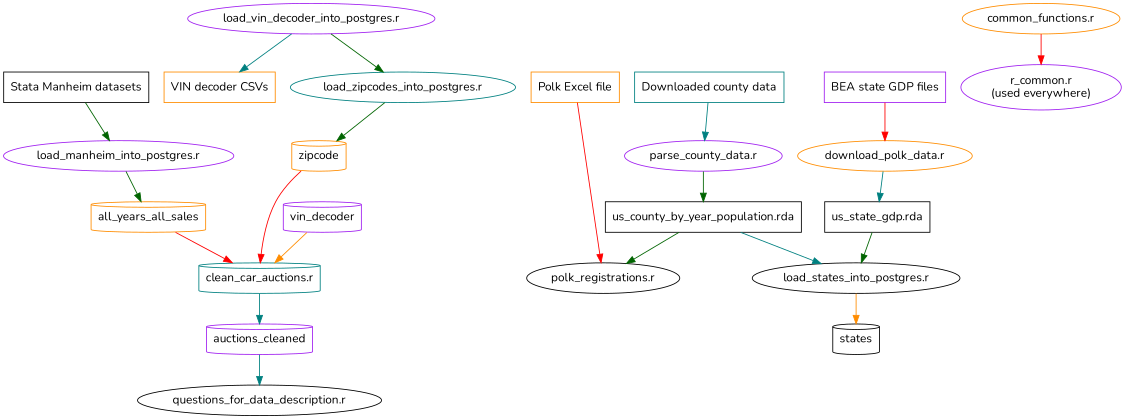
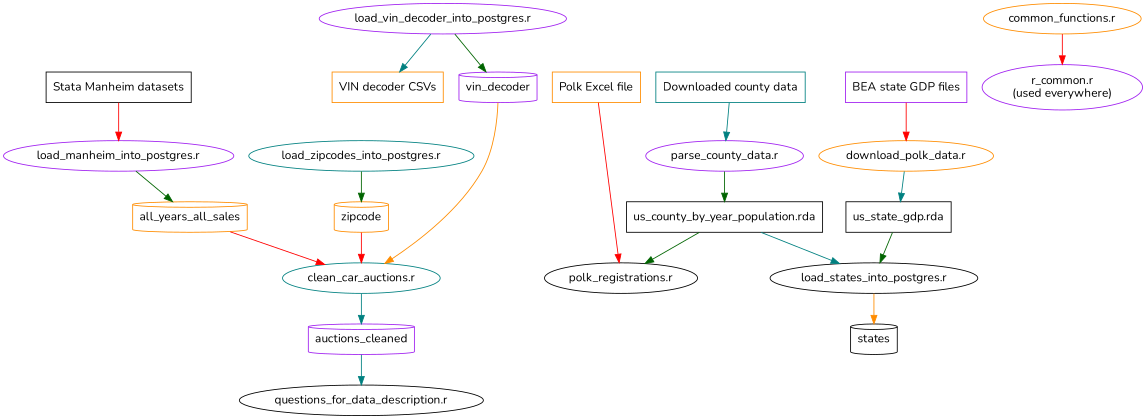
(354, 50) -> (468, 50)
(95, 118) -> (119, 117)
(260, 278) -> (361, 278)
